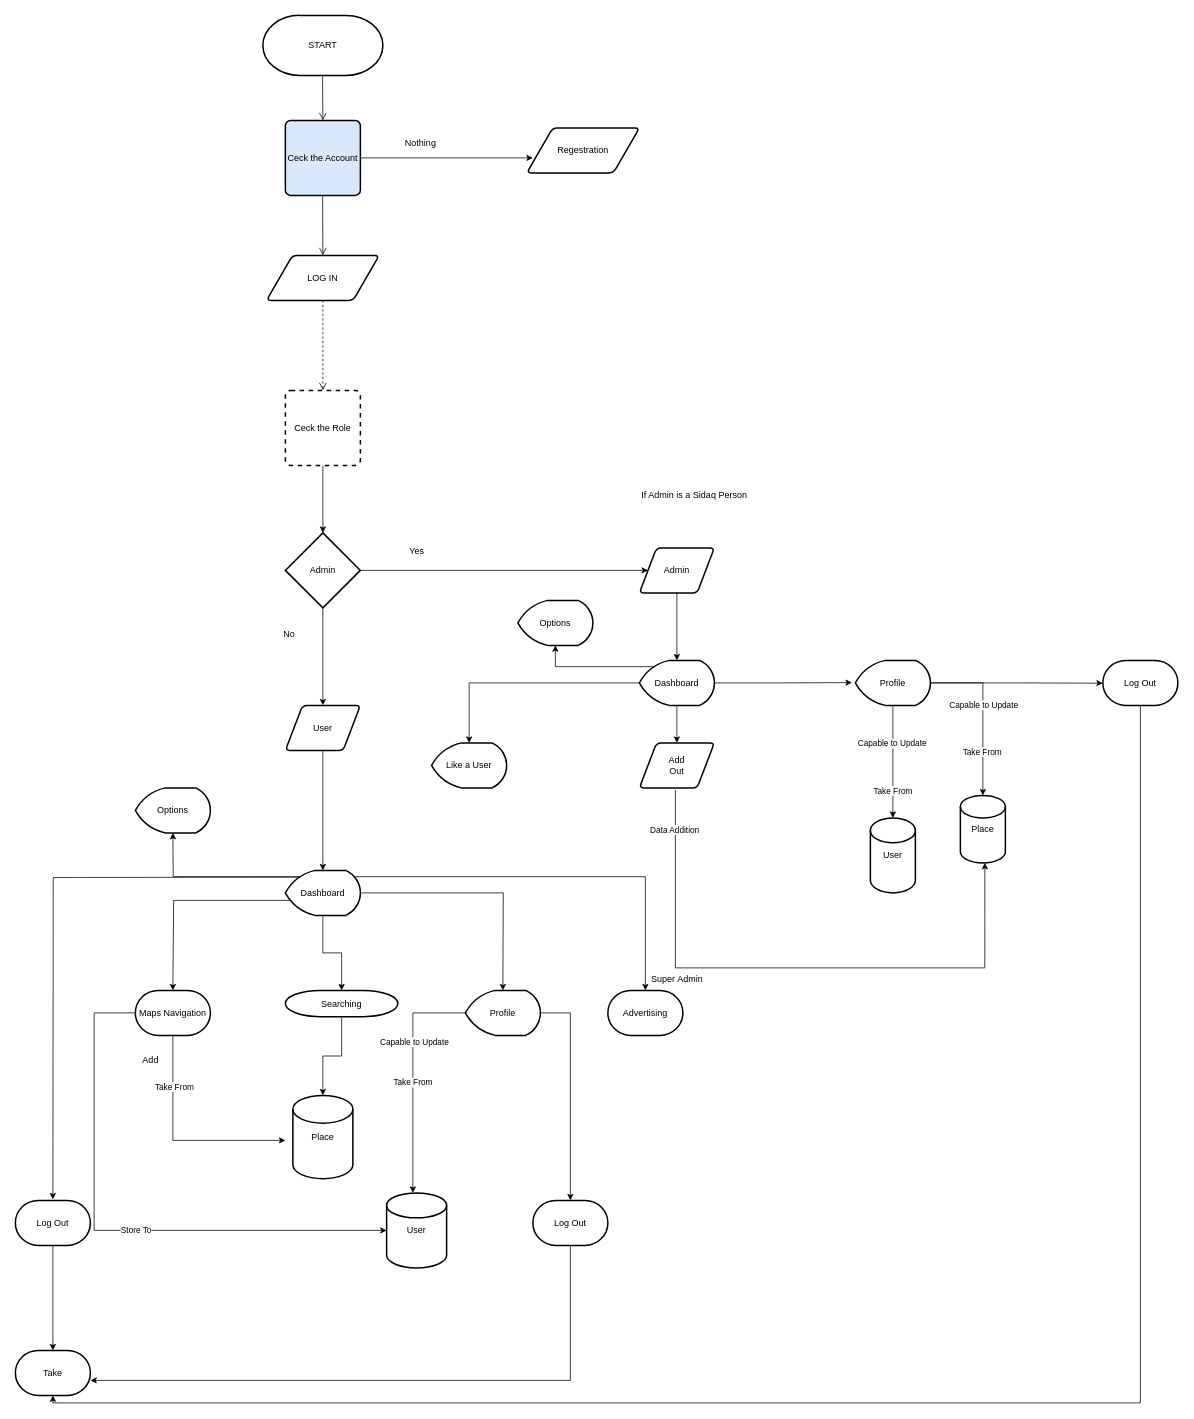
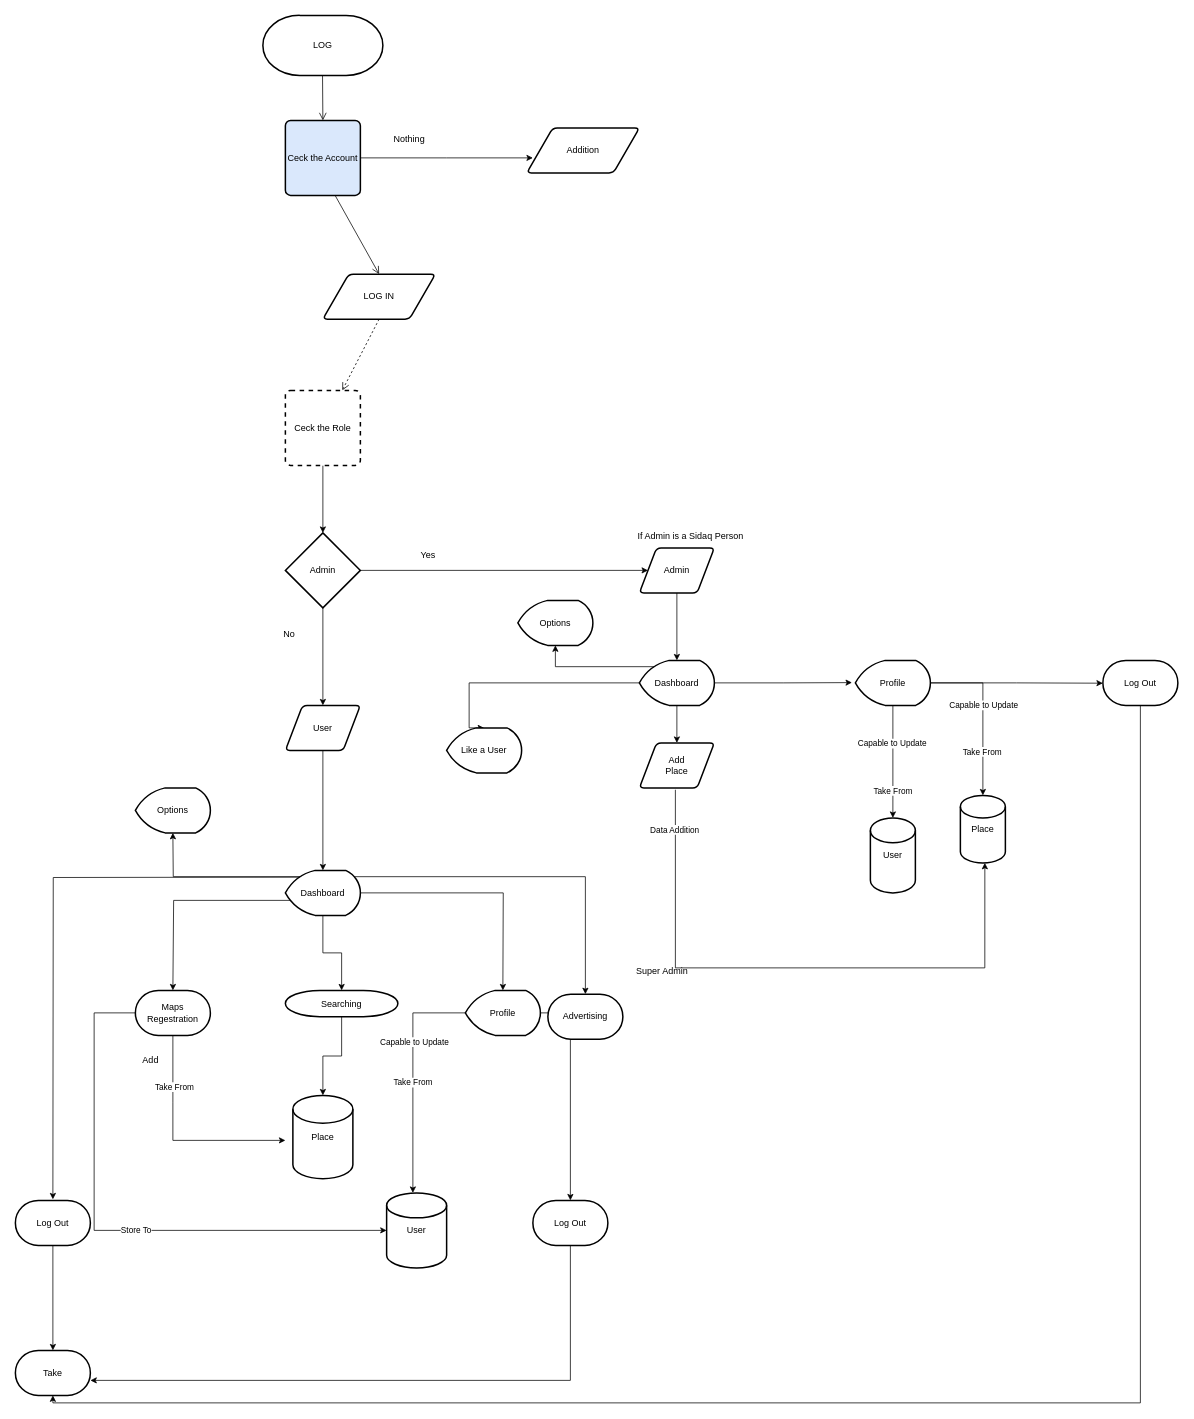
(323, 45) -> (323, 45)
(420, 143) -> (409, 139)
(583, 150) -> (583, 150)
(323, 278) -> (379, 297)
(694, 495) -> (690, 537)
(417, 552) -> (428, 555)
(469, 765) -> (484, 750)
(677, 765) -> (677, 765)
(677, 979) -> (662, 972)
(173, 1013) -> (173, 1013)
(645, 1013) -> (585, 1017)
